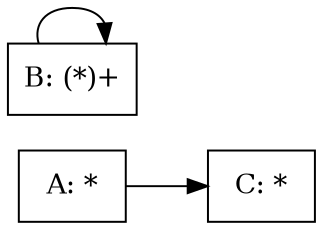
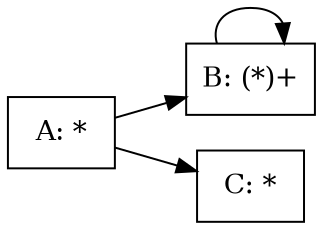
none -> (141, 110)
